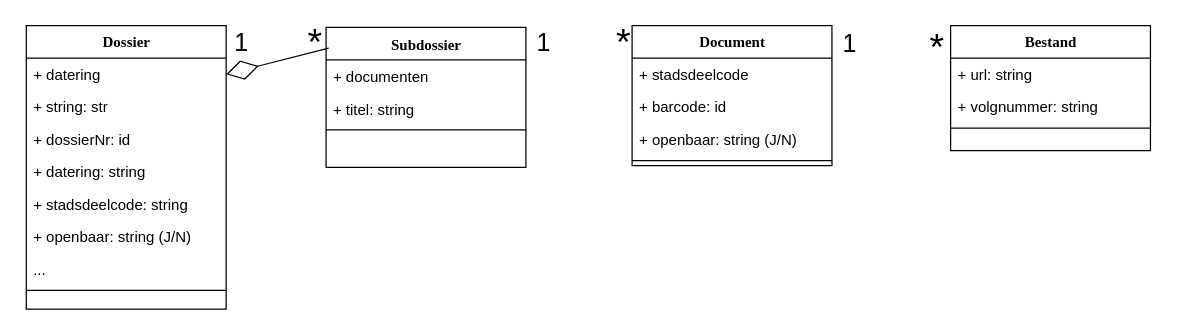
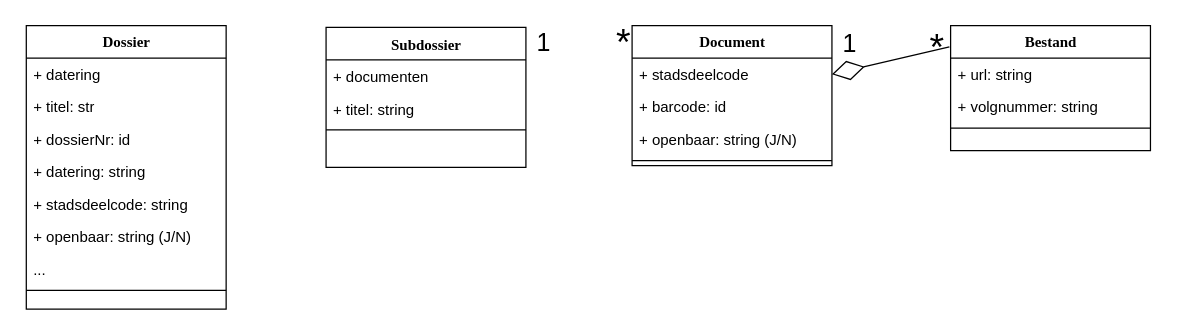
(293, 57) -> none
none -> (905, 57)
(80, 108) -> (74, 108)
